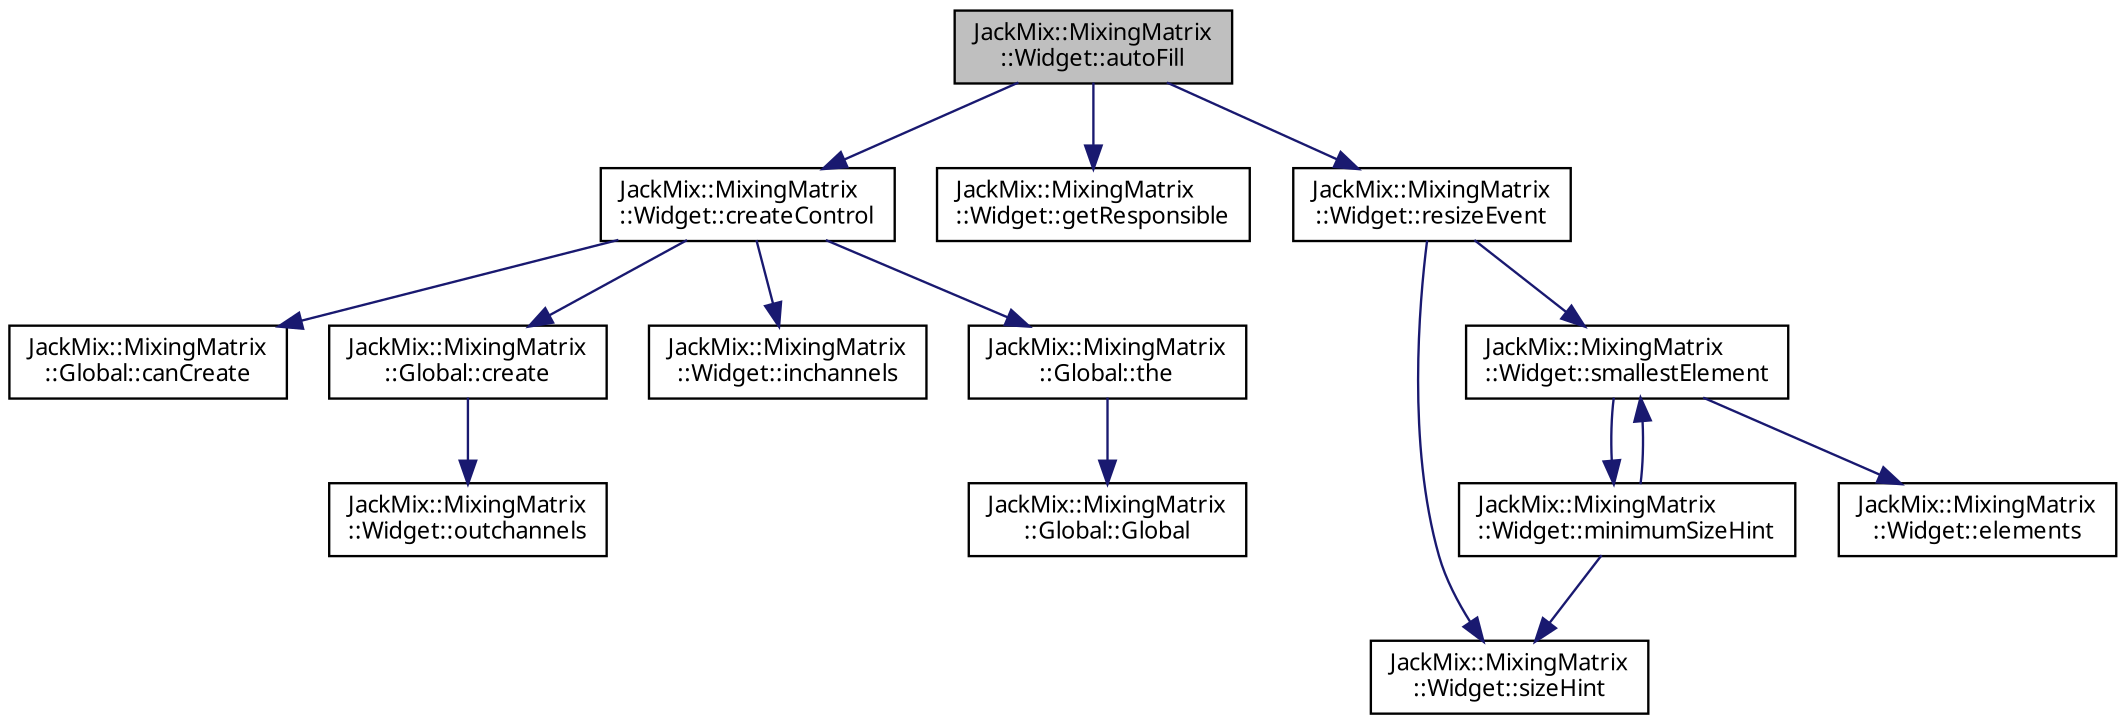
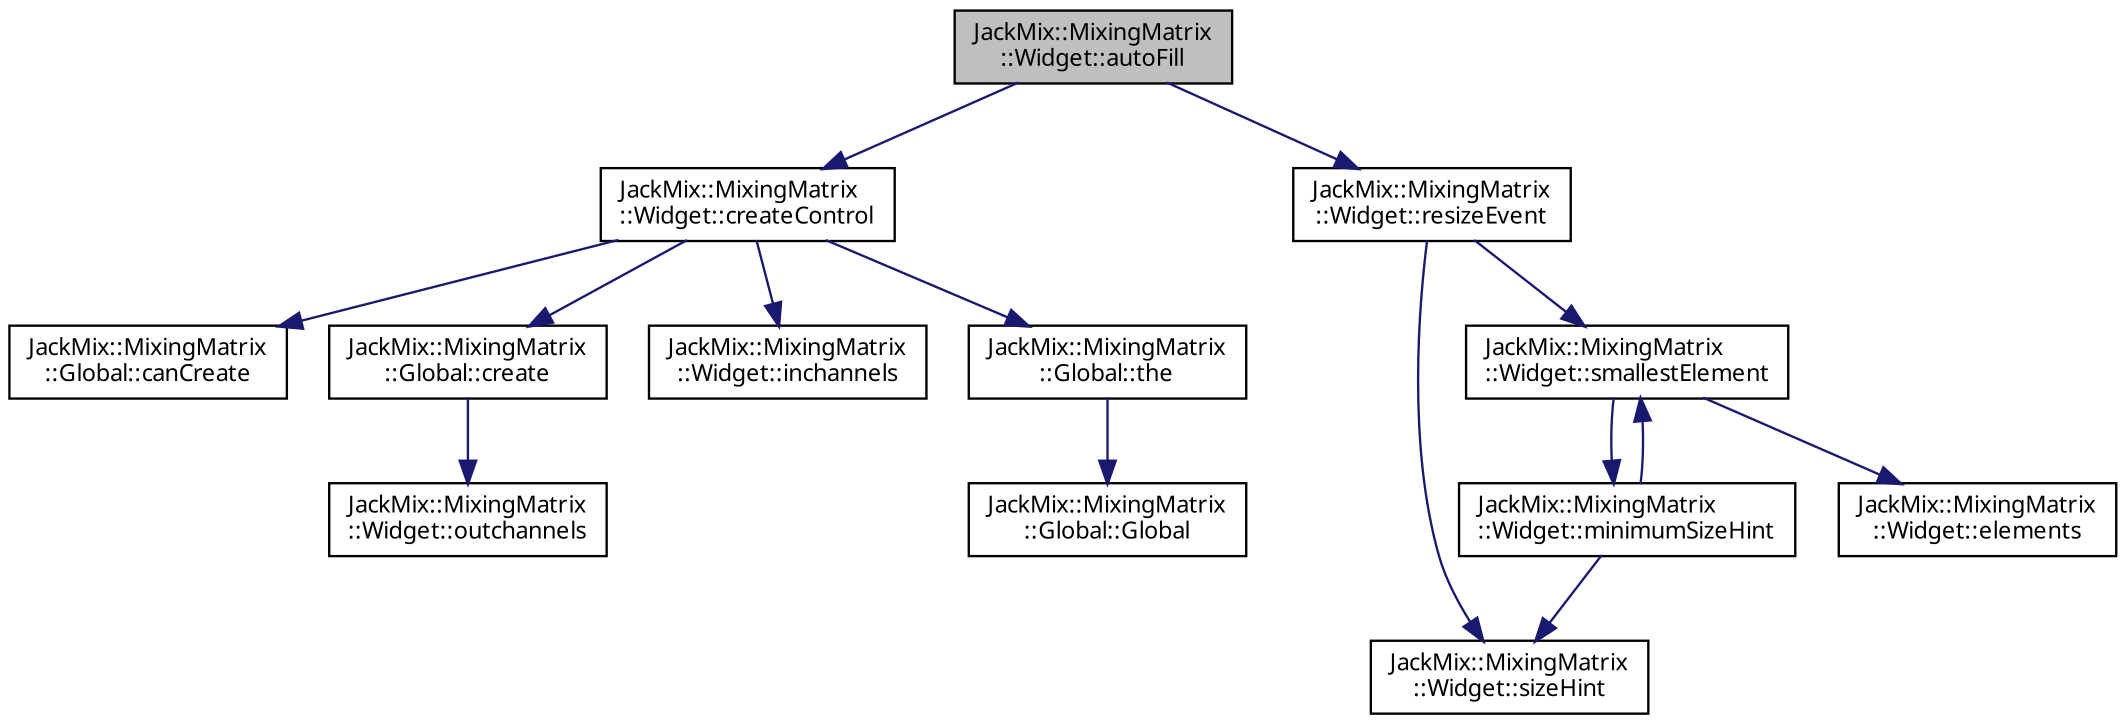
(1093, 205) -> none
